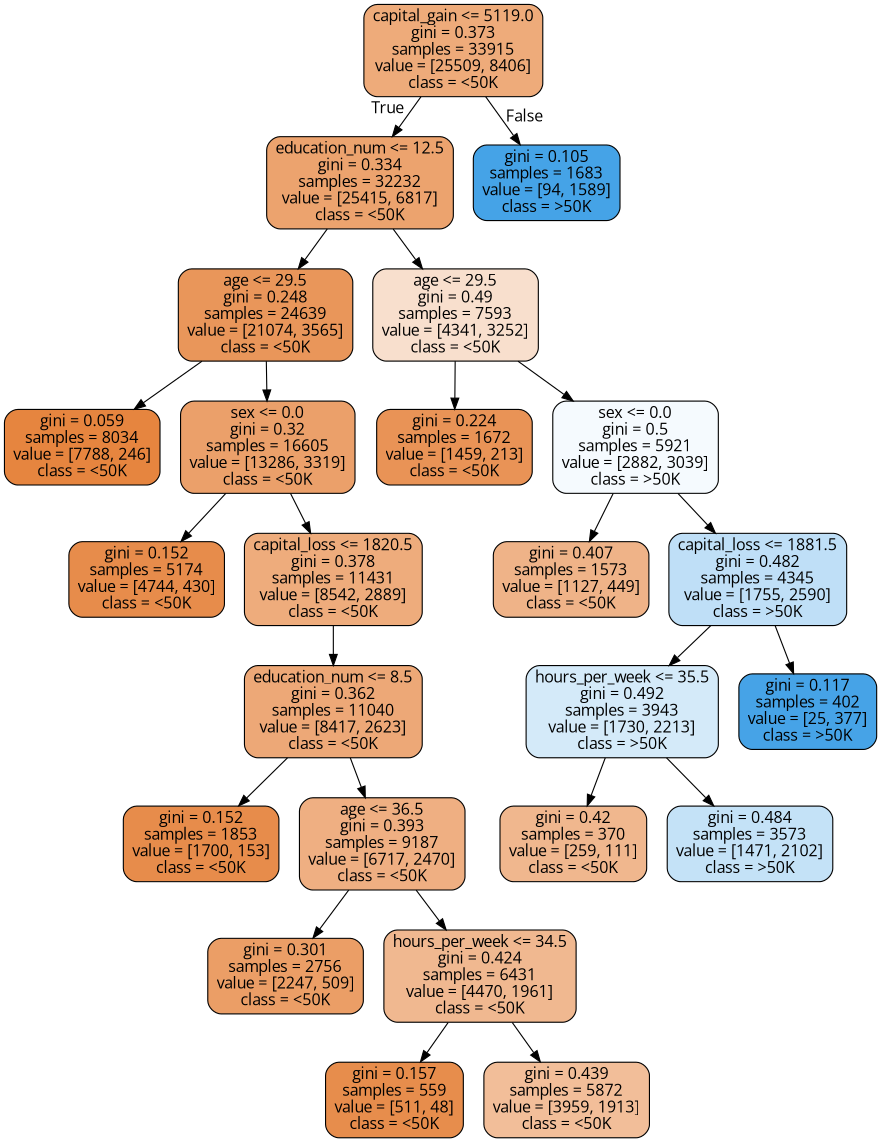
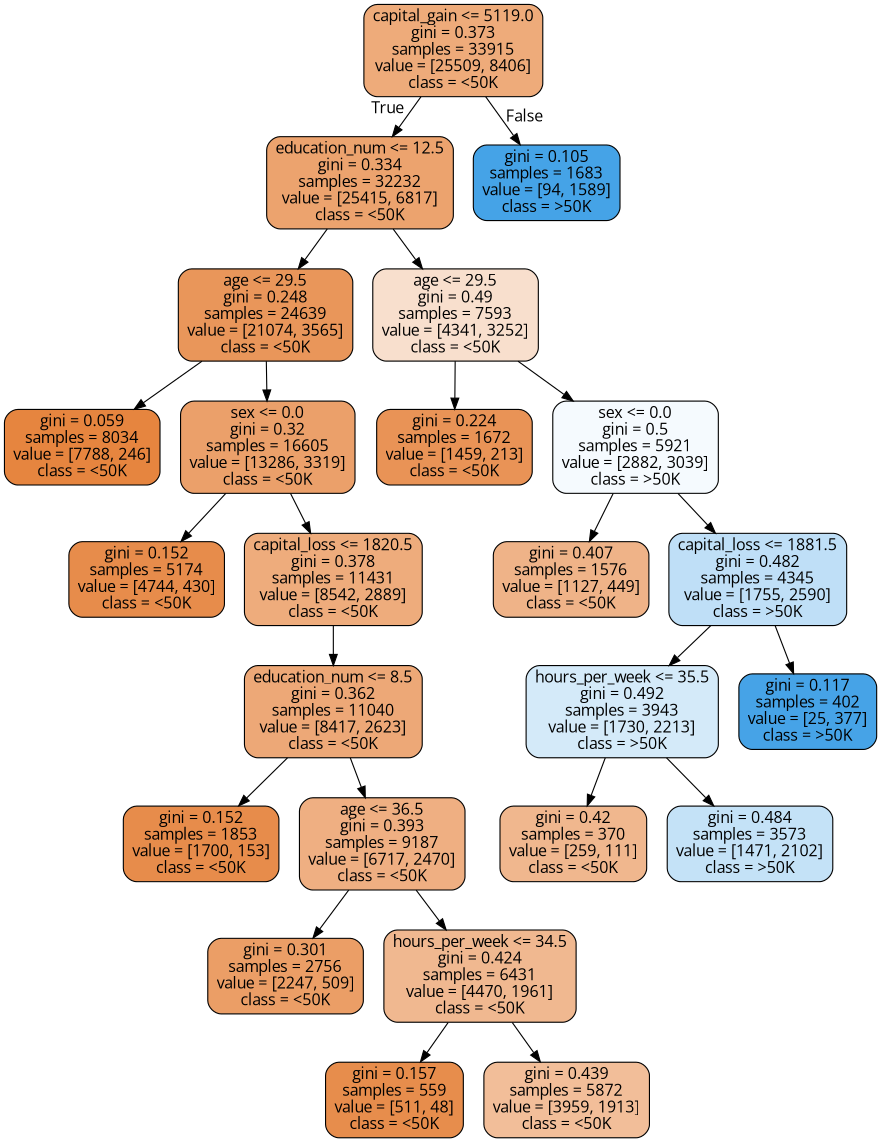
(571, 579) -> (571, 579)
